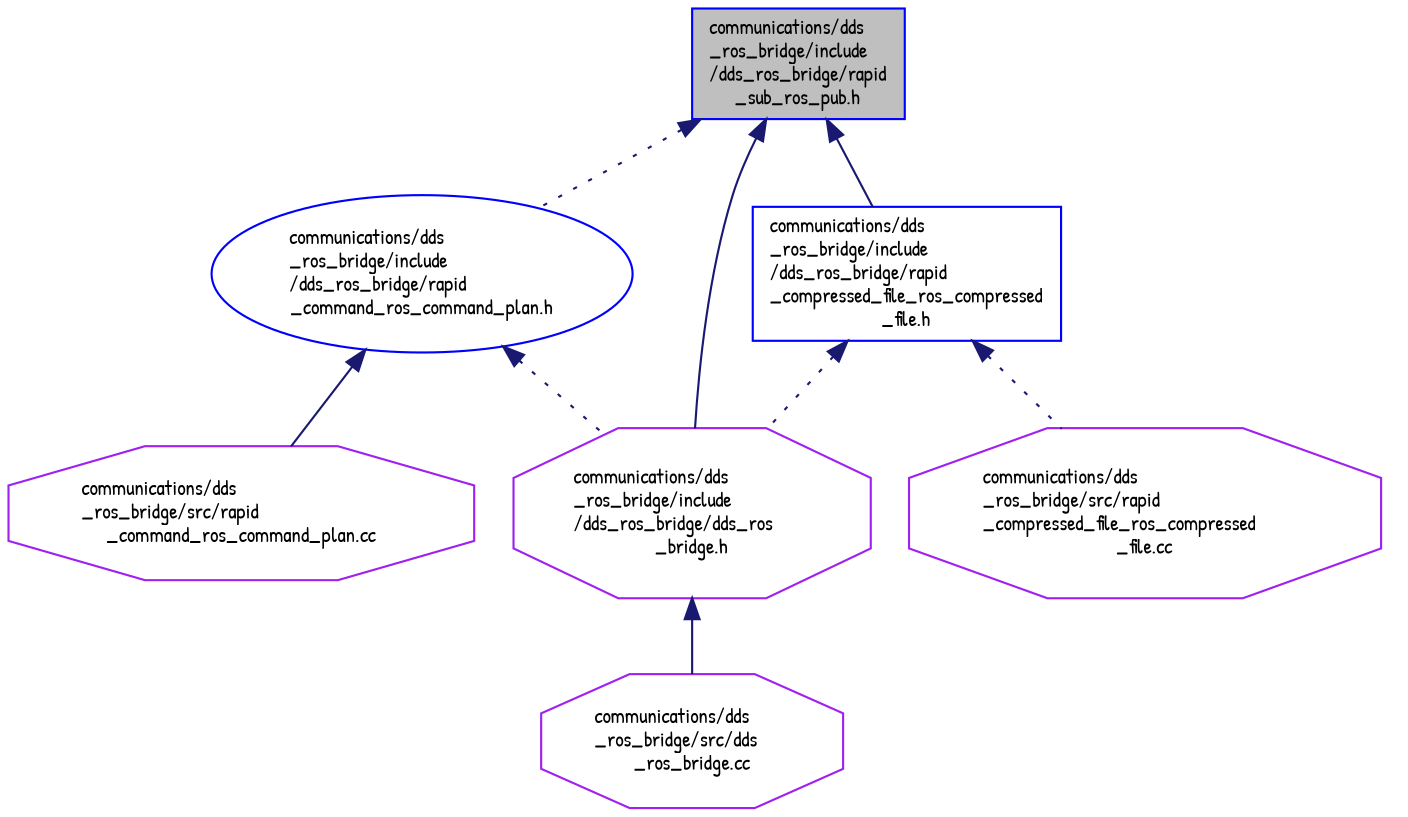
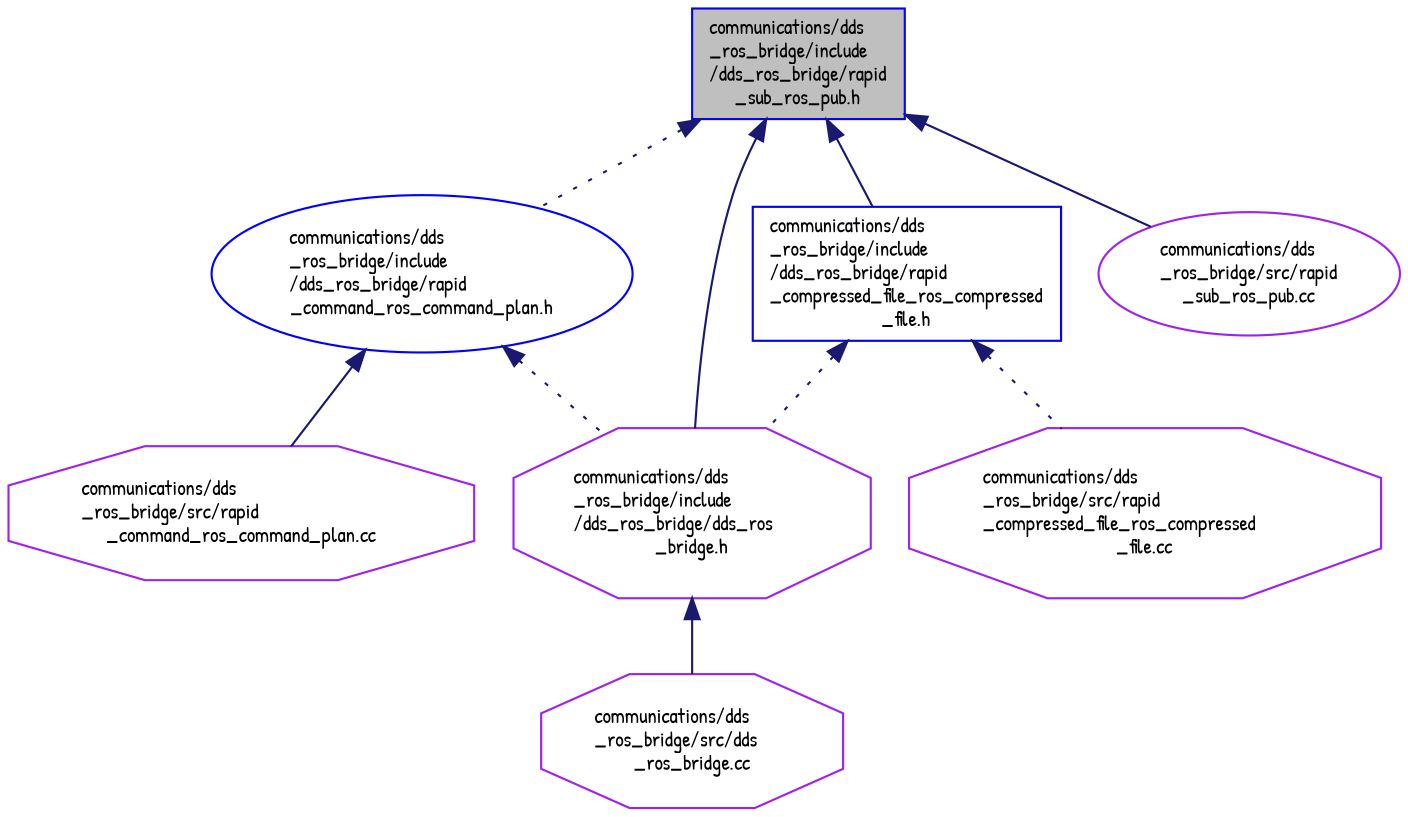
none -> (1249, 274)
